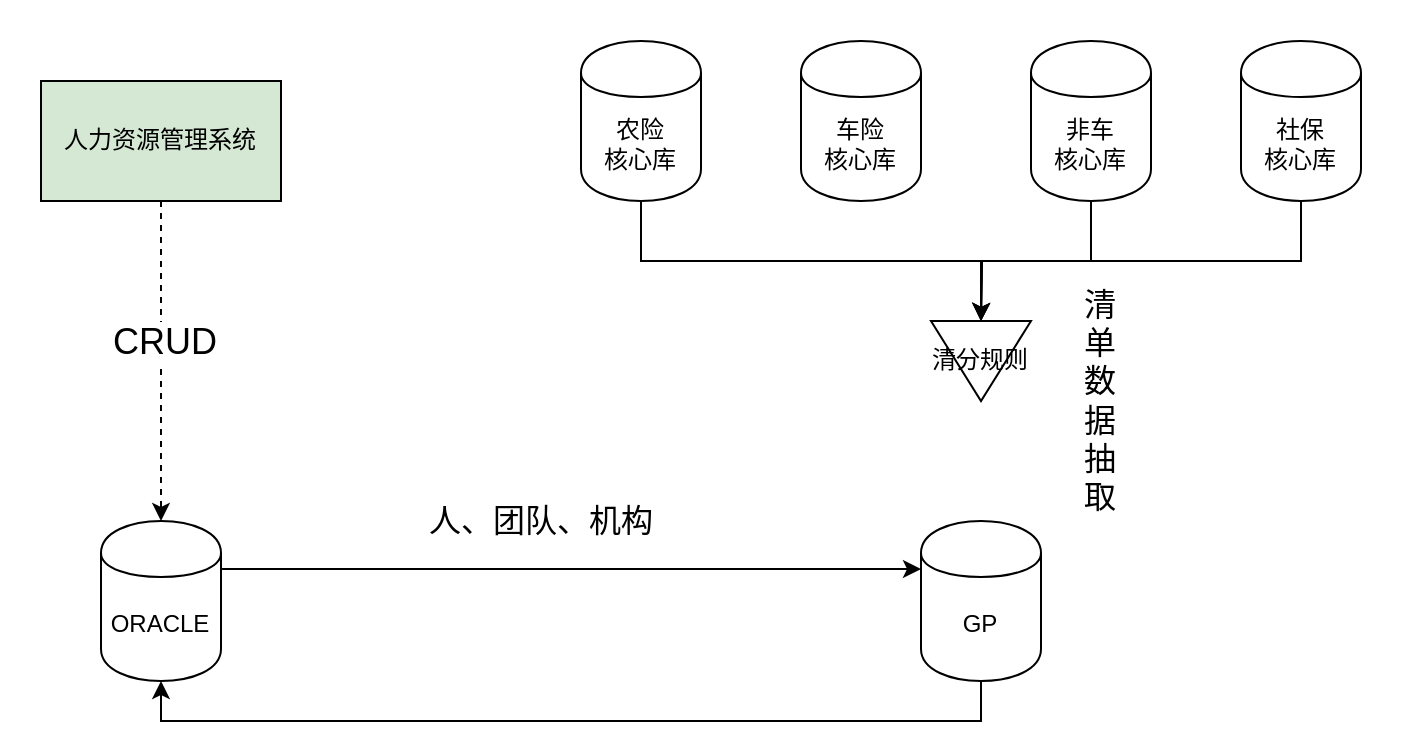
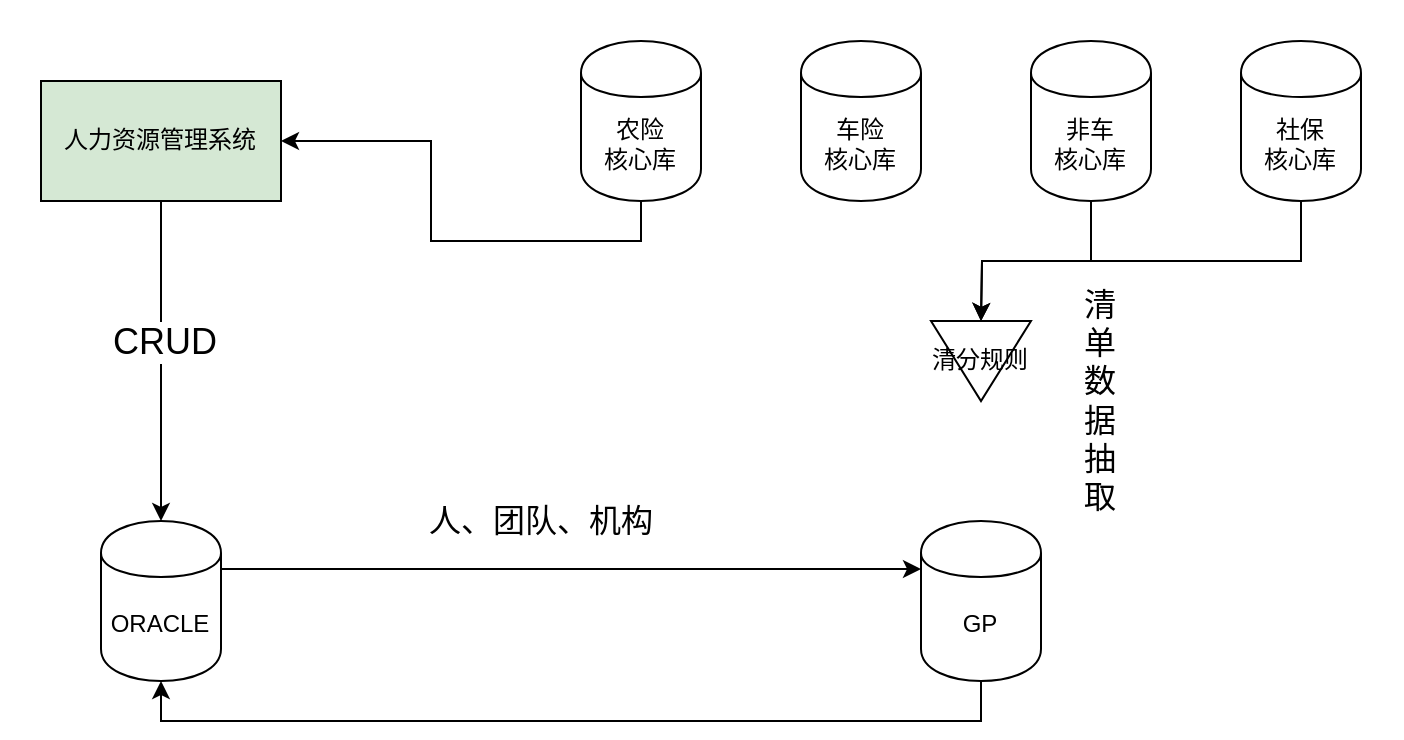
(798, 261) -> (431, 229)
(161, 433) -> (161, 433)
